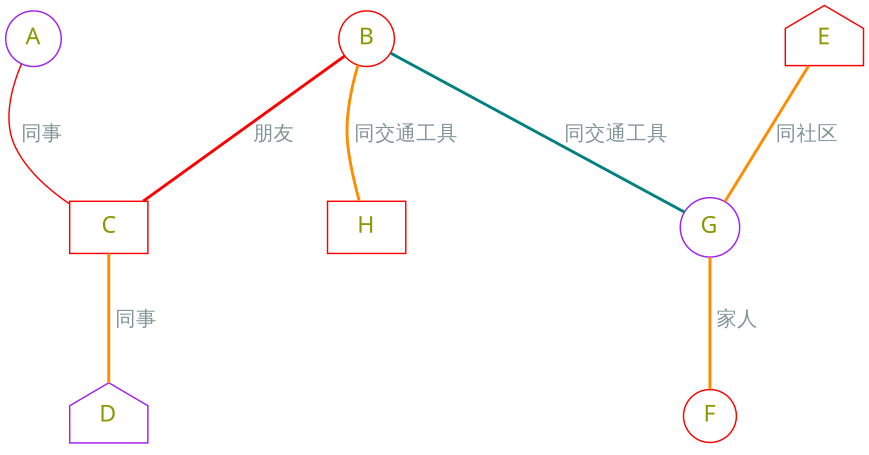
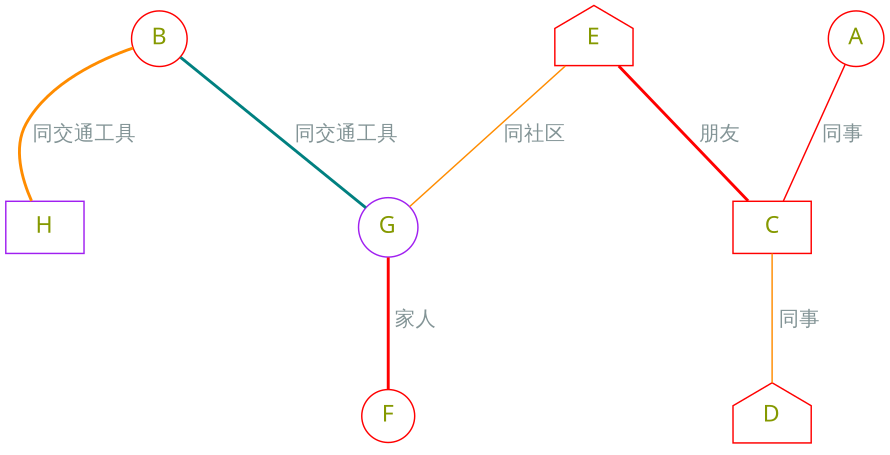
(33, 39) -> (856, 39)
(244, 129) -> (683, 133)
(767, 134) -> (488, 136)
(367, 227) -> (45, 227)
(109, 318) -> (772, 318)
(710, 323) -> (388, 323)
(109, 416) -> (772, 416)
